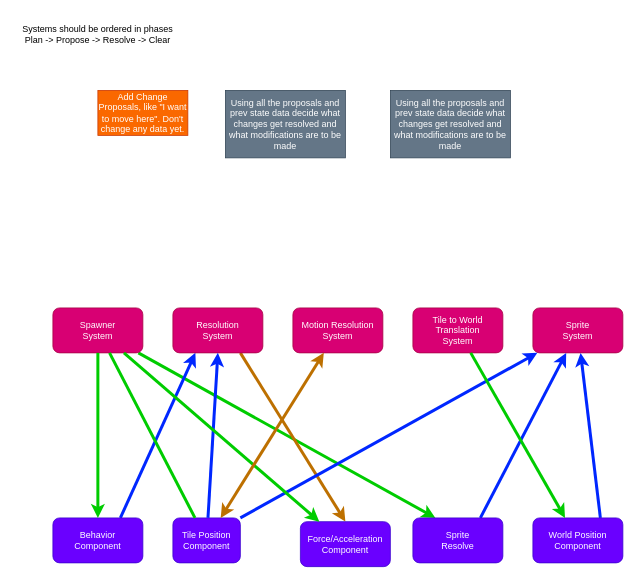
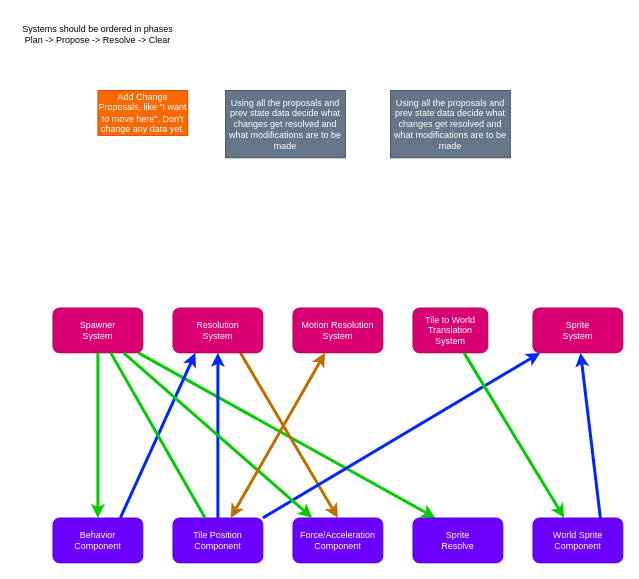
(458, 330) -> (450, 330)
(542, 400) -> none
(207, 540) -> (218, 540)
(578, 540) -> (578, 540)
(345, 544) -> (338, 540)
